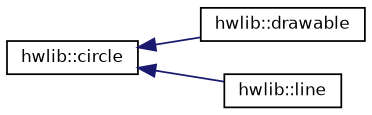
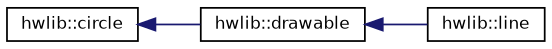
(190, 76) -> (405, 24)
